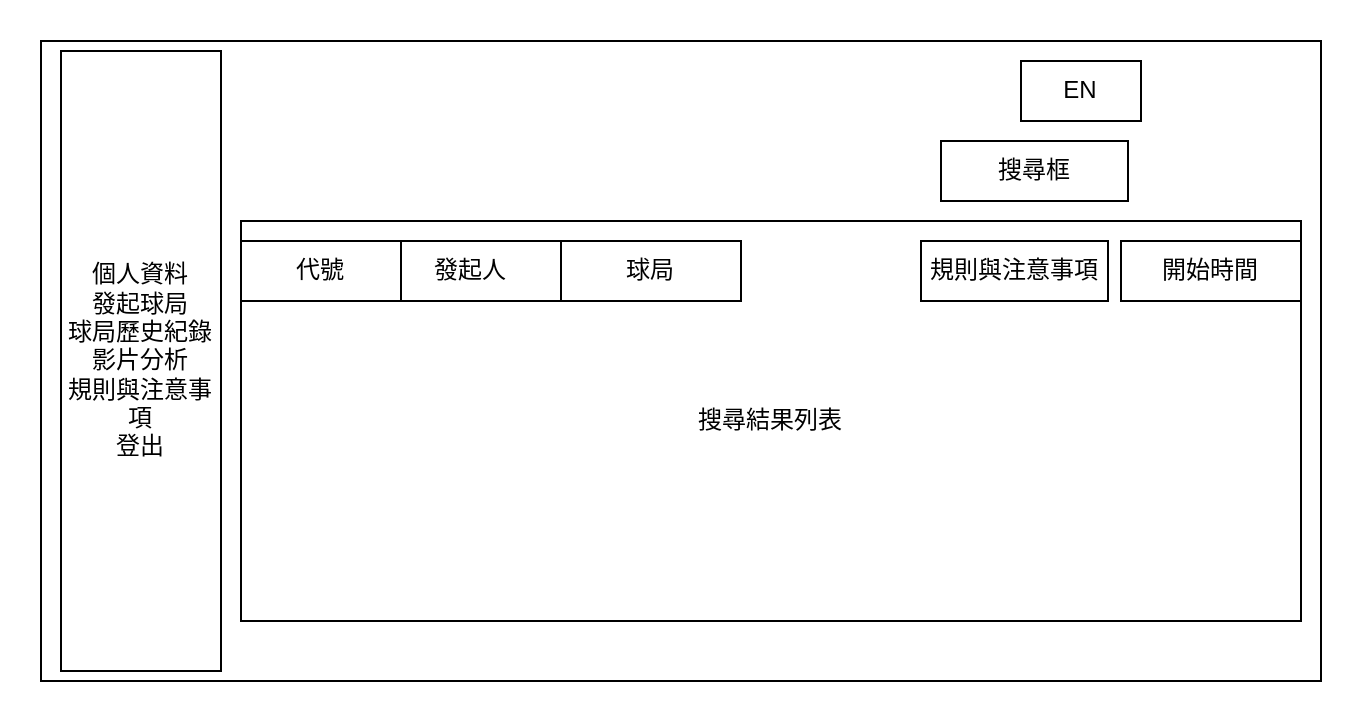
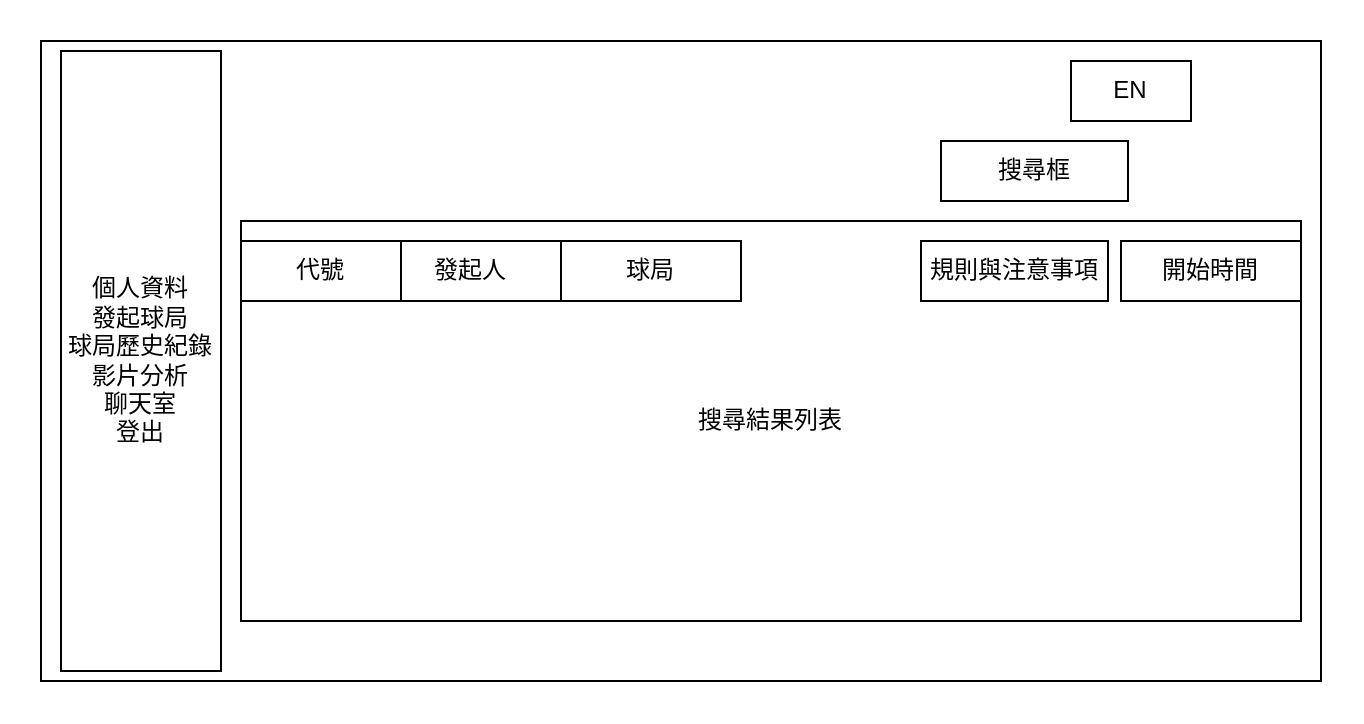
(1081, 91) -> (1131, 91)
(141, 361) -> (141, 361)
